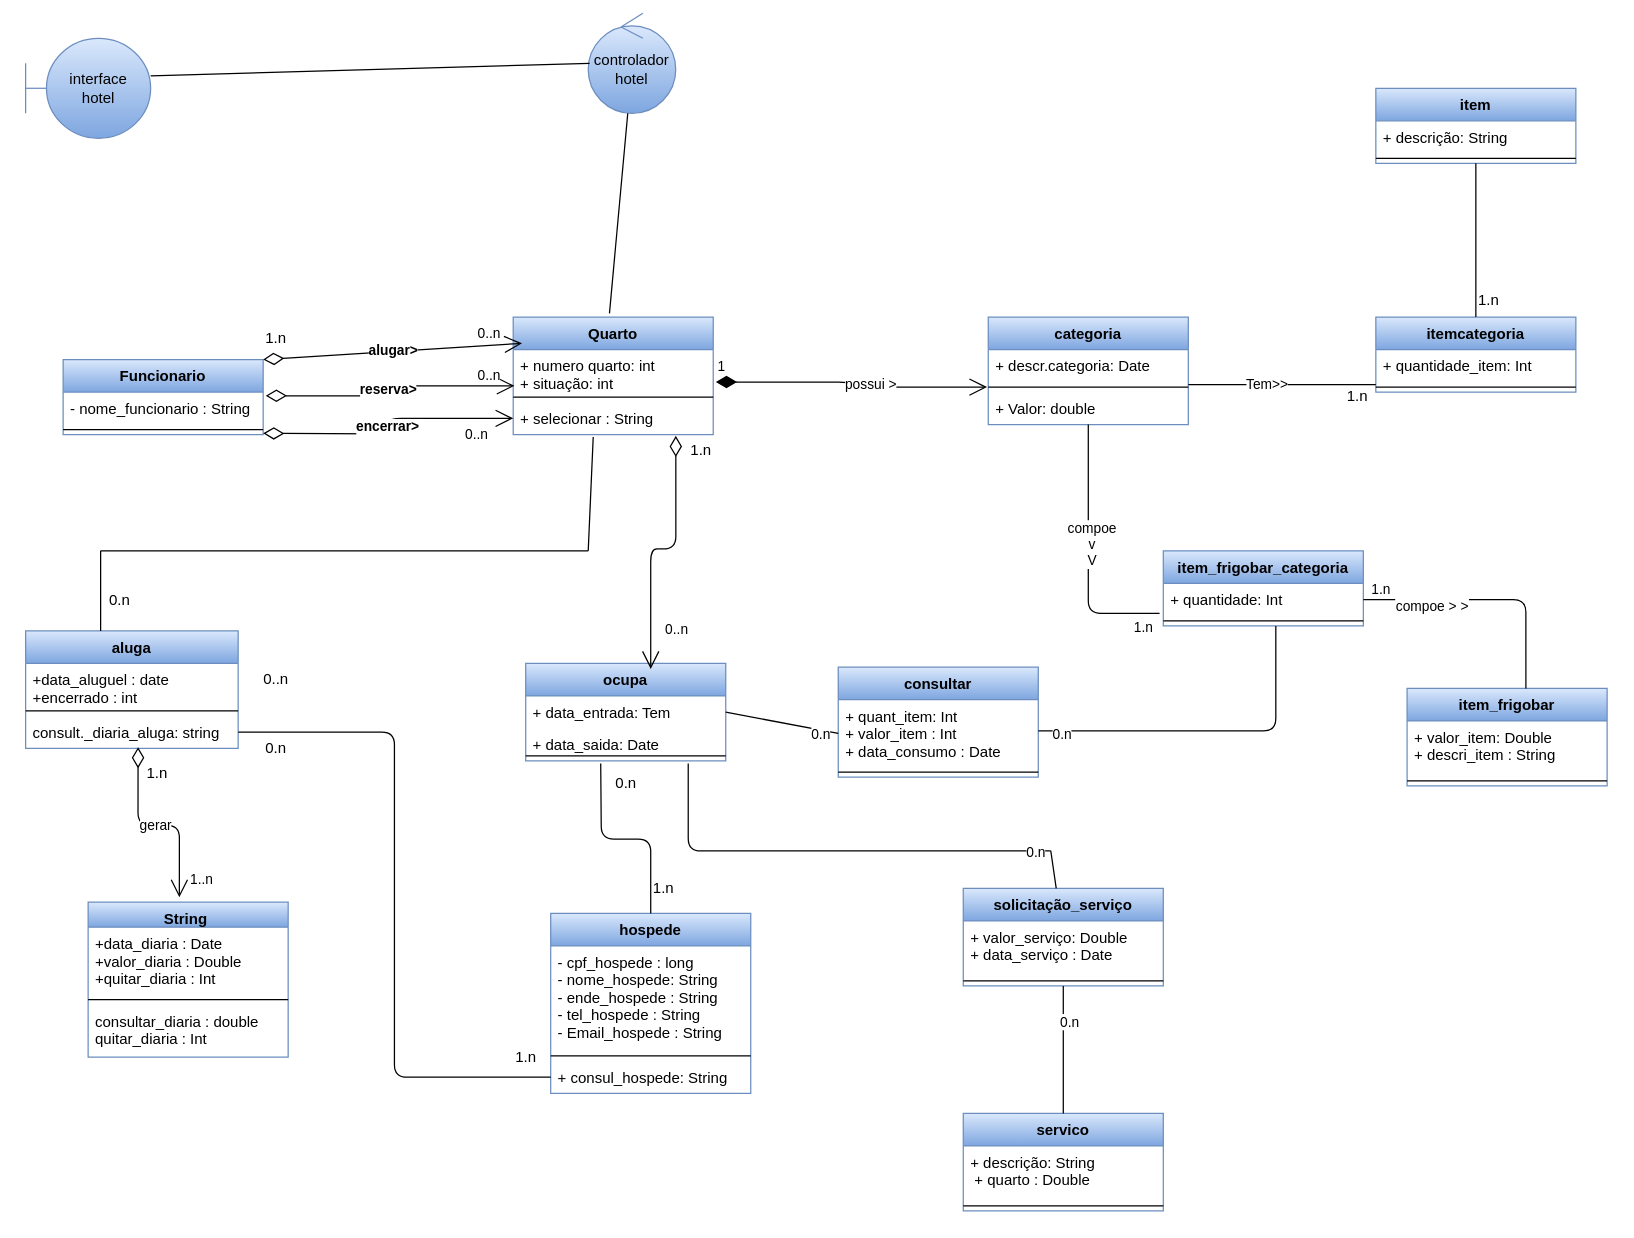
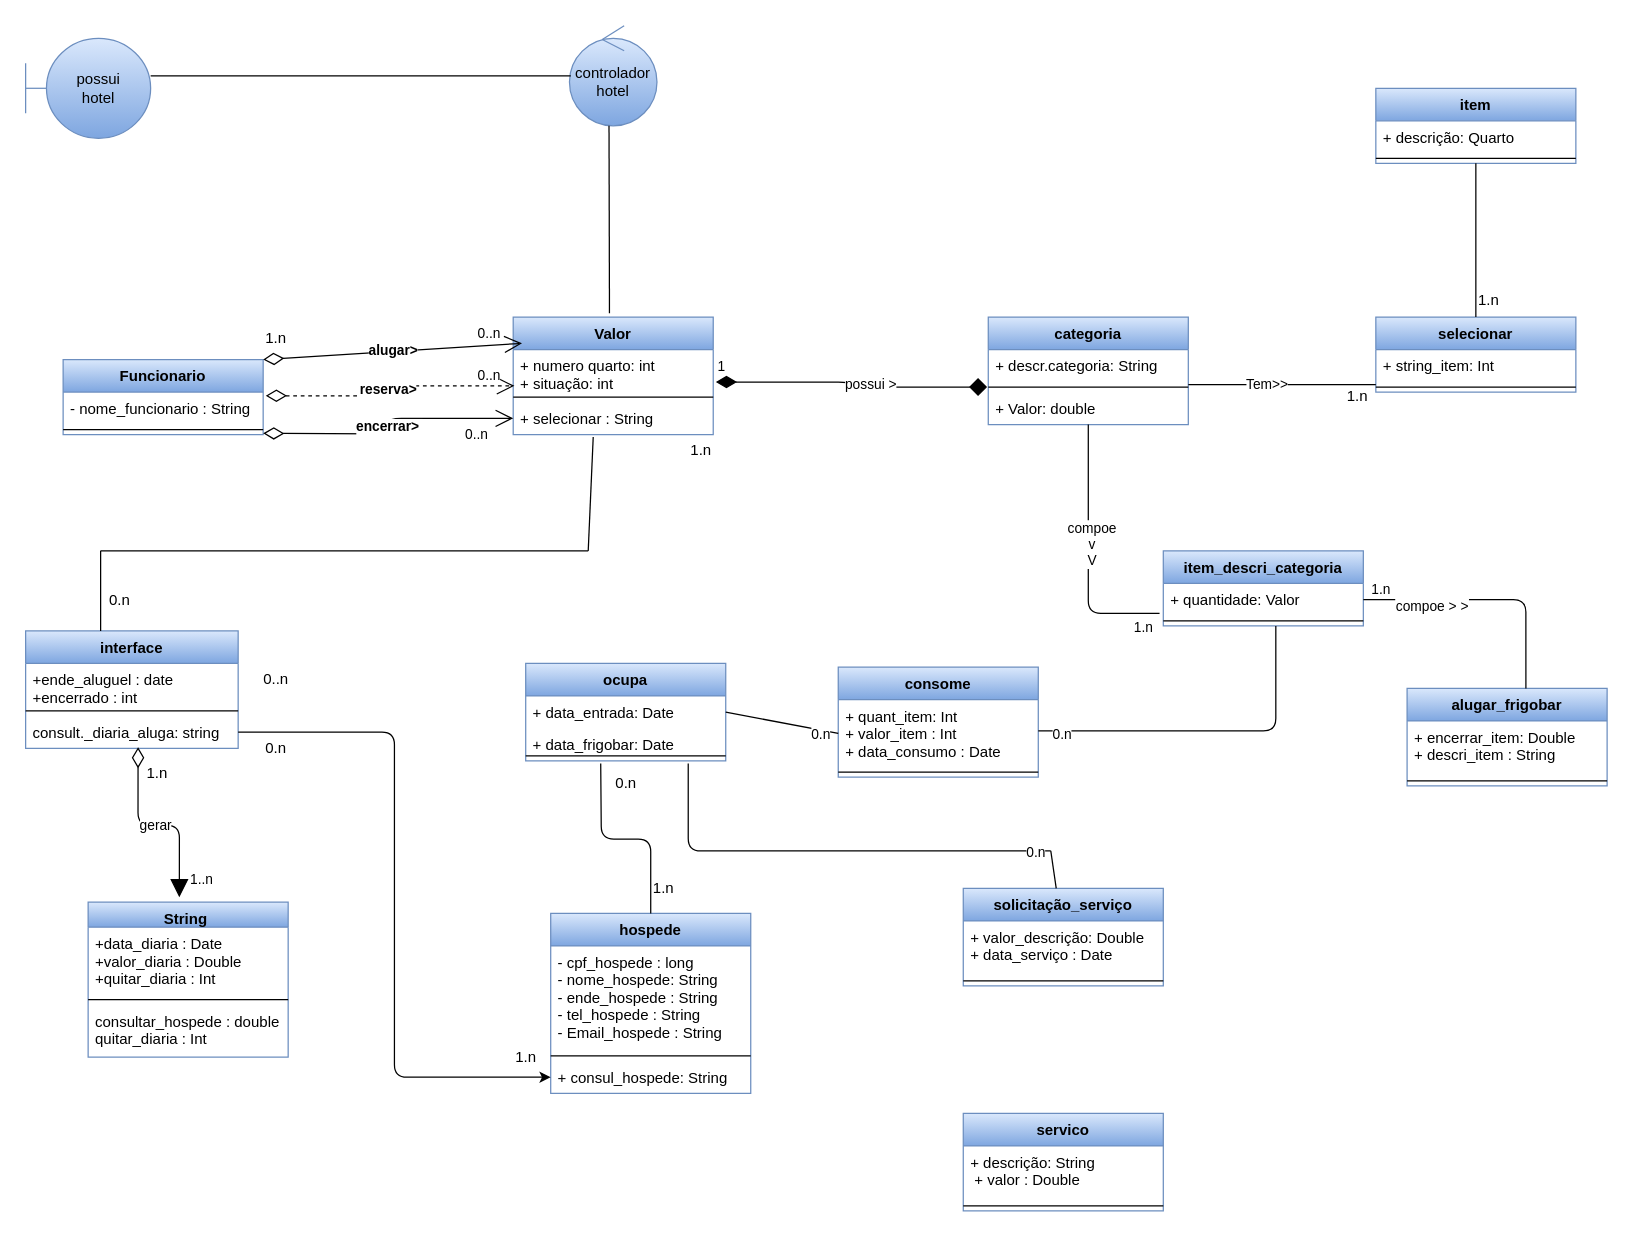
(632, 63) -> (613, 76)
(99, 88) -> (99, 88)
(1453, 138) -> (1455, 138)
(613, 334) -> (613, 334)
(1475, 334) -> (1475, 334)
(1082, 366) -> (1088, 366)
(1465, 366) -> (1448, 366)
(463, 386) -> (463, 386)
(976, 387) -> (969, 387)
(651, 557) -> none
(1263, 568) -> (1263, 568)
(1234, 600) -> (1240, 600)
(131, 648) -> (131, 648)
(107, 680) -> (107, 680)
(938, 684) -> (938, 684)
(1506, 705) -> (1506, 705)
(606, 713) -> (611, 713)
(1486, 738) -> (1501, 738)
(600, 745) -> (613, 745)
(179, 885) -> (179, 878)
(1055, 938) -> (1063, 938)
(186, 1021) -> (194, 1021)
(1063, 1051) -> none
(543, 1077) -> (541, 1077)
(1040, 1163) -> (1040, 1163)
